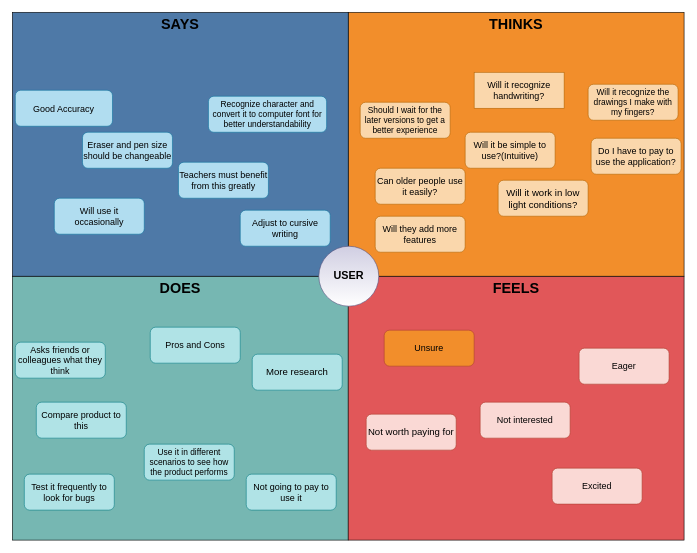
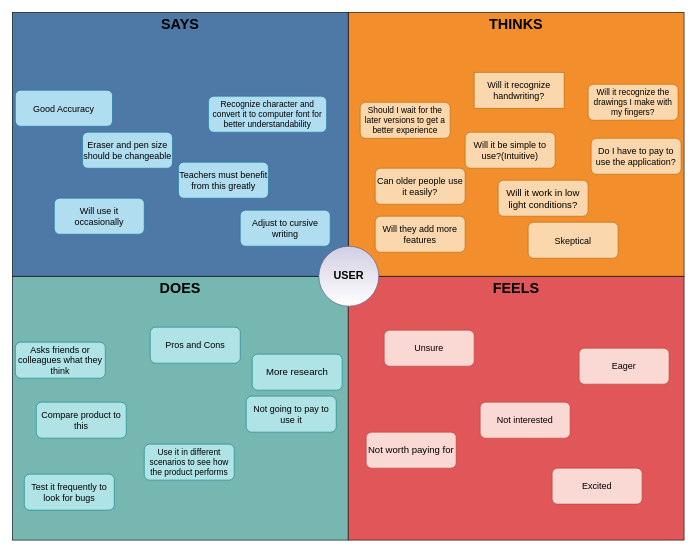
none -> (573, 240)
(429, 348) -> (429, 348)
(411, 432) -> (411, 450)
(291, 492) -> (291, 414)
